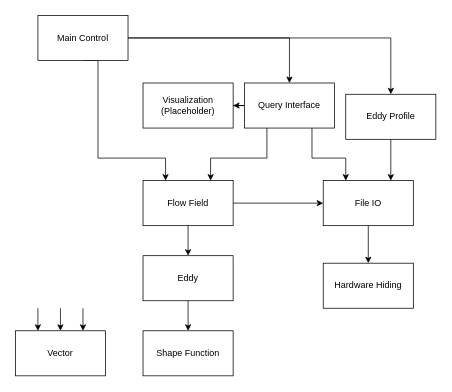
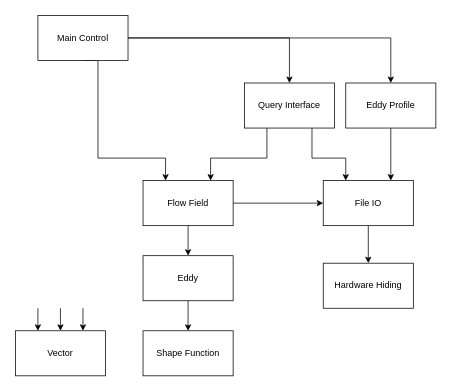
(188, 105) -> none
(235, 105) -> none
(390, 117) -> (390, 105)
